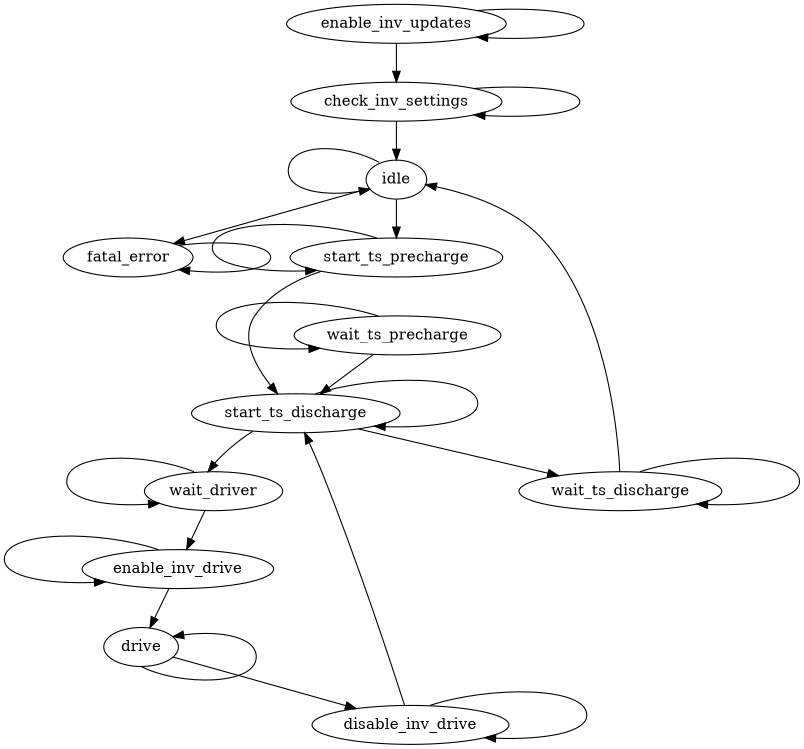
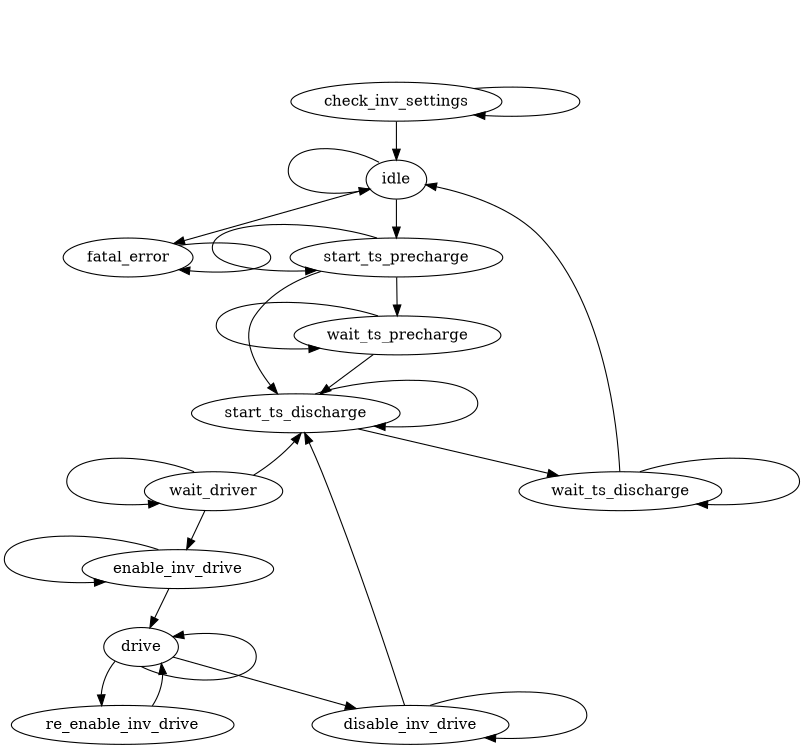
(396, 24) -> none
none -> (397, 291)
(233, 446) -> (275, 460)
none -> (123, 725)
